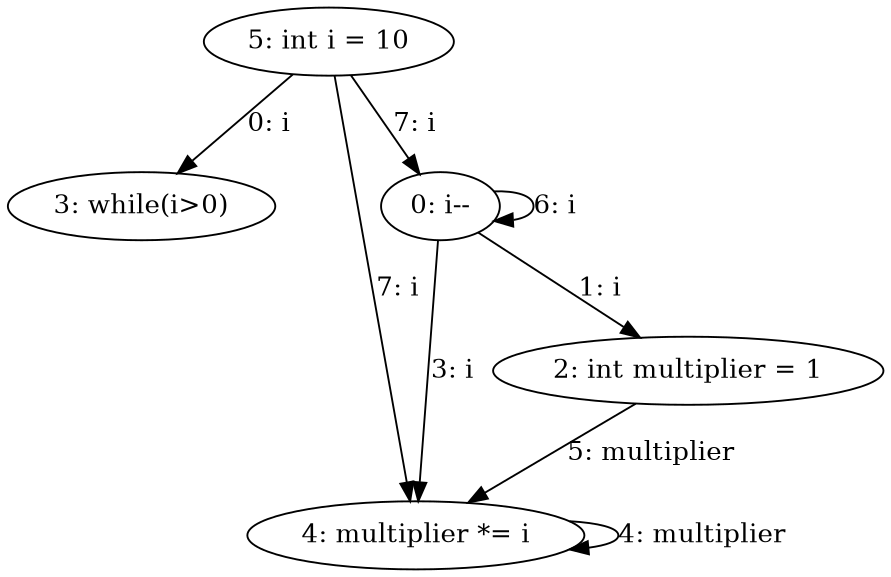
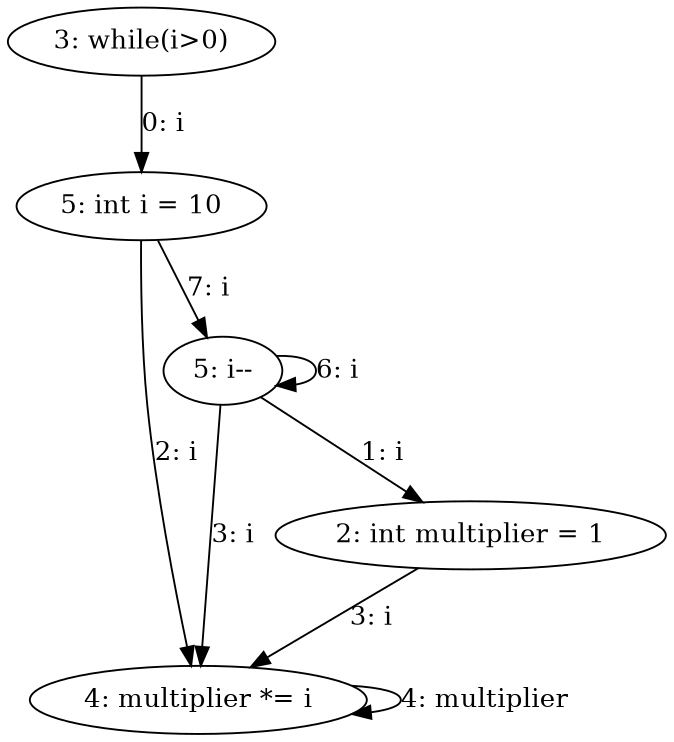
(243, 118) -> (142, 114)
(440, 206) -> (223, 371)
(398, 288) -> (177, 453)
(651, 453) -> (371, 618)
